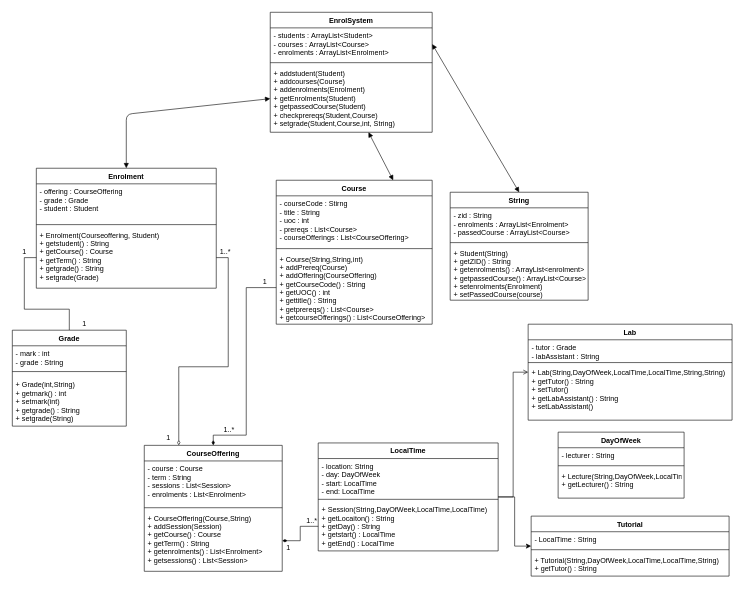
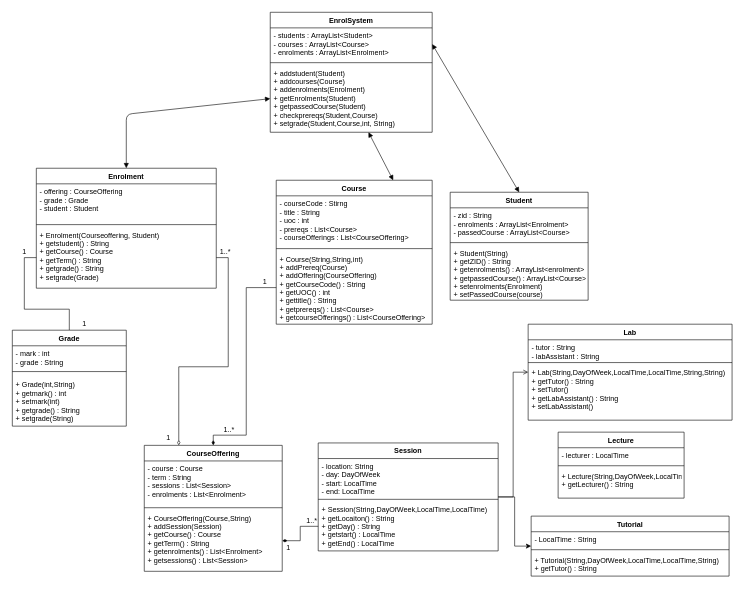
(519, 200) -> (519, 200)
(558, 348) -> (559, 348)
(621, 440) -> (621, 440)
(408, 451) -> (408, 451)
(594, 456) -> (599, 456)
